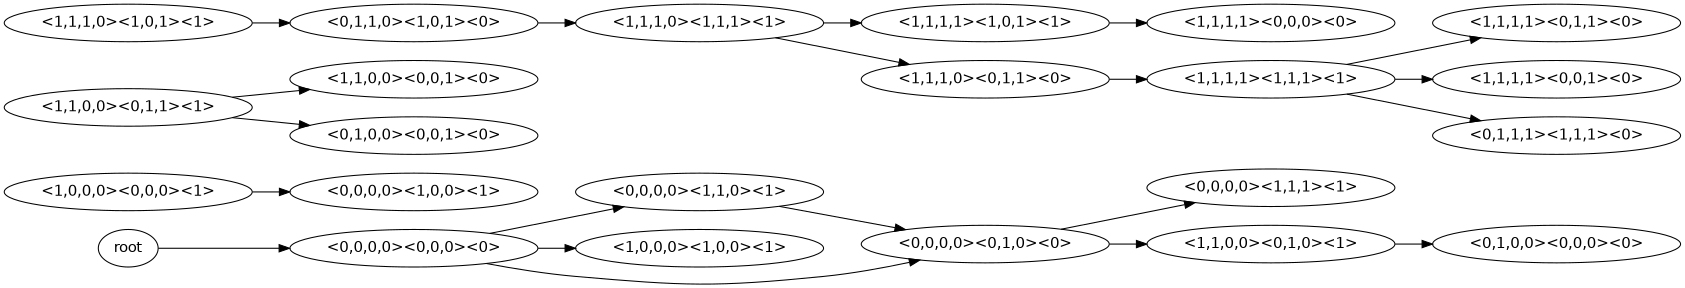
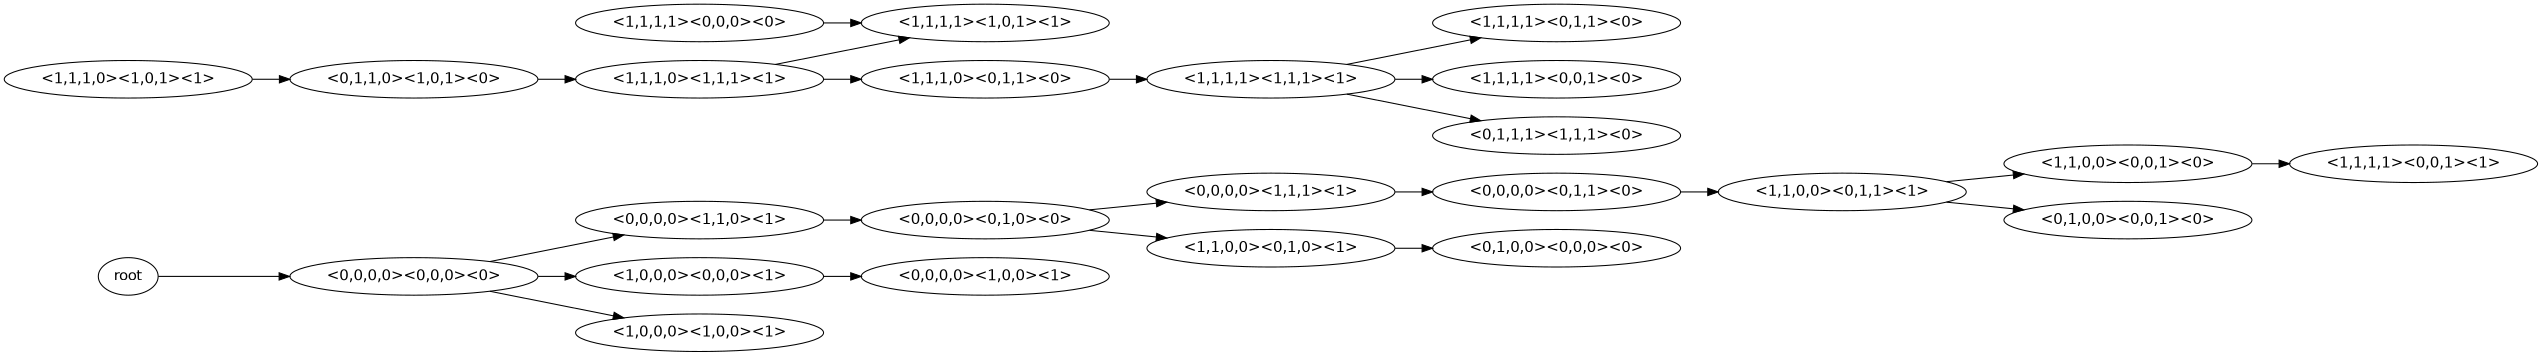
(1123, 23) -> (837, 23)
none -> (2414, 164)
none -> (1557, 192)
(698, 284) -> (552, 276)
